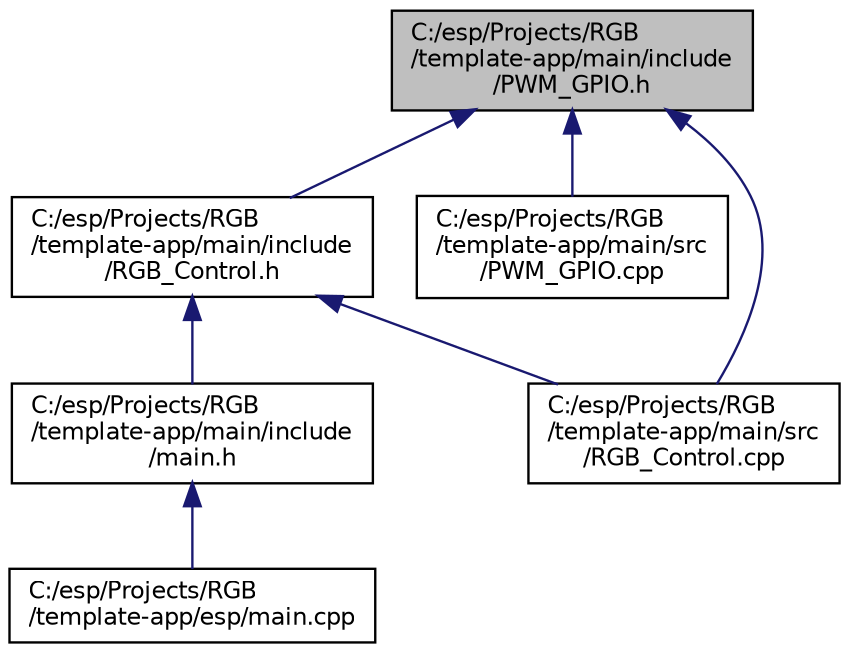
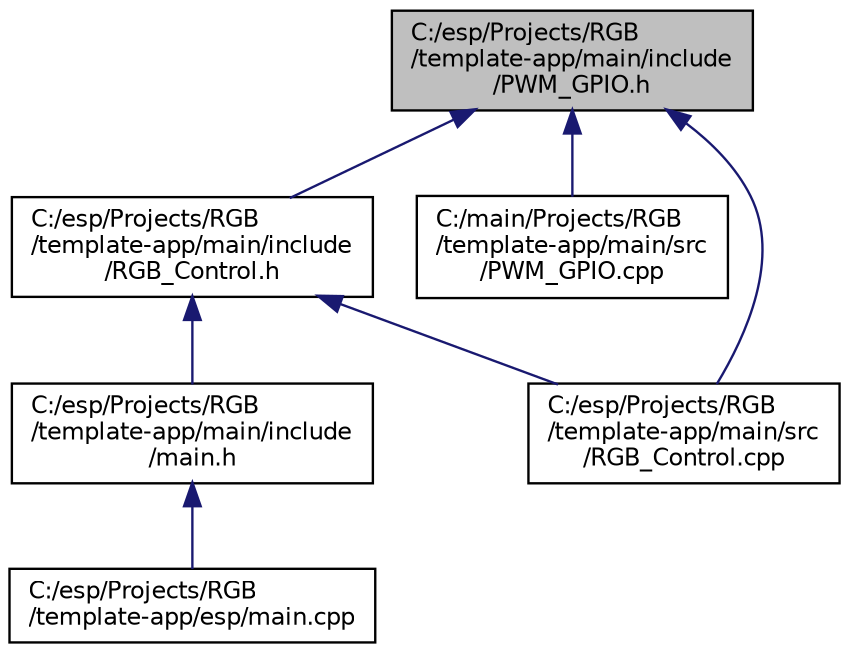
(572, 247) -> (572, 247)
